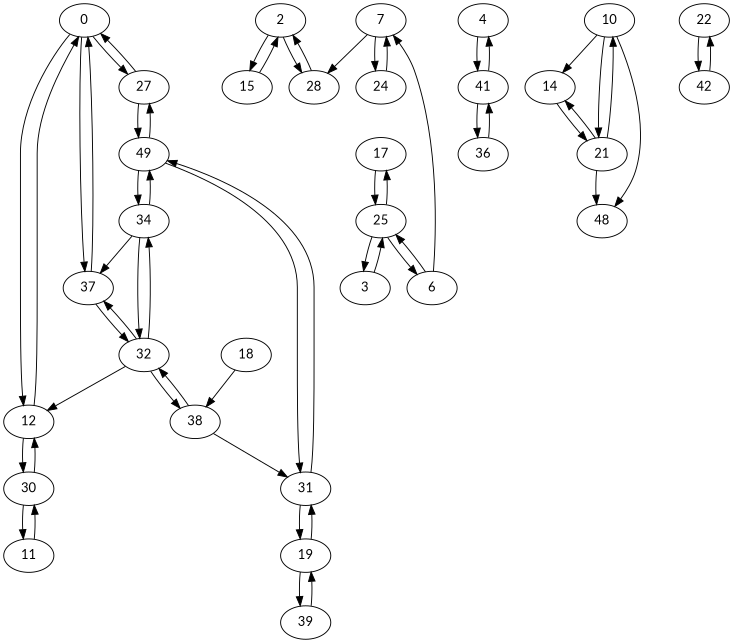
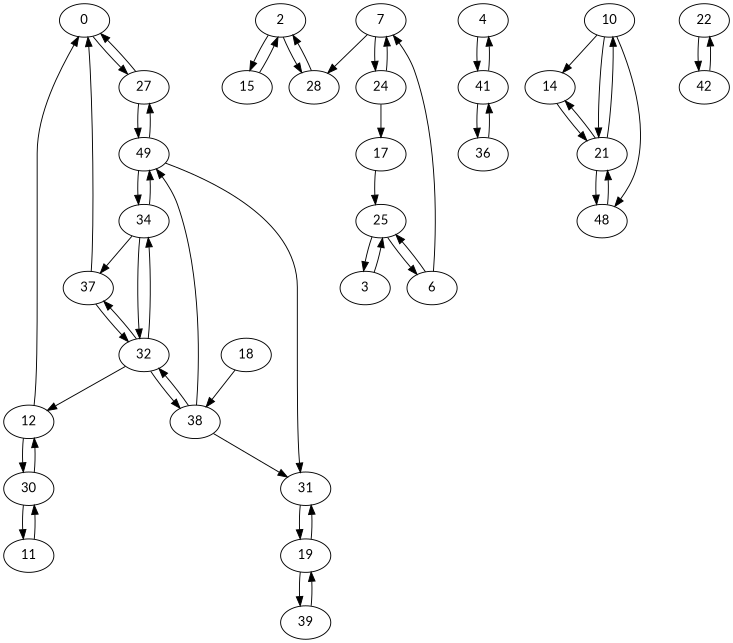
(80, 150) -> none
(387, 192) -> (381, 116)
none -> (608, 192)
(20, 209) -> none
(313, 282) -> (195, 288)
